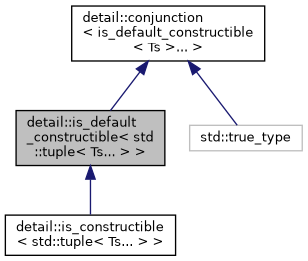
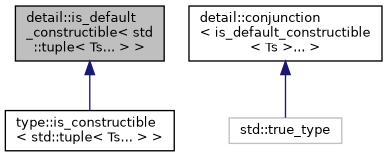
(125, 91) -> none
(90, 235) -> (90, 131)
